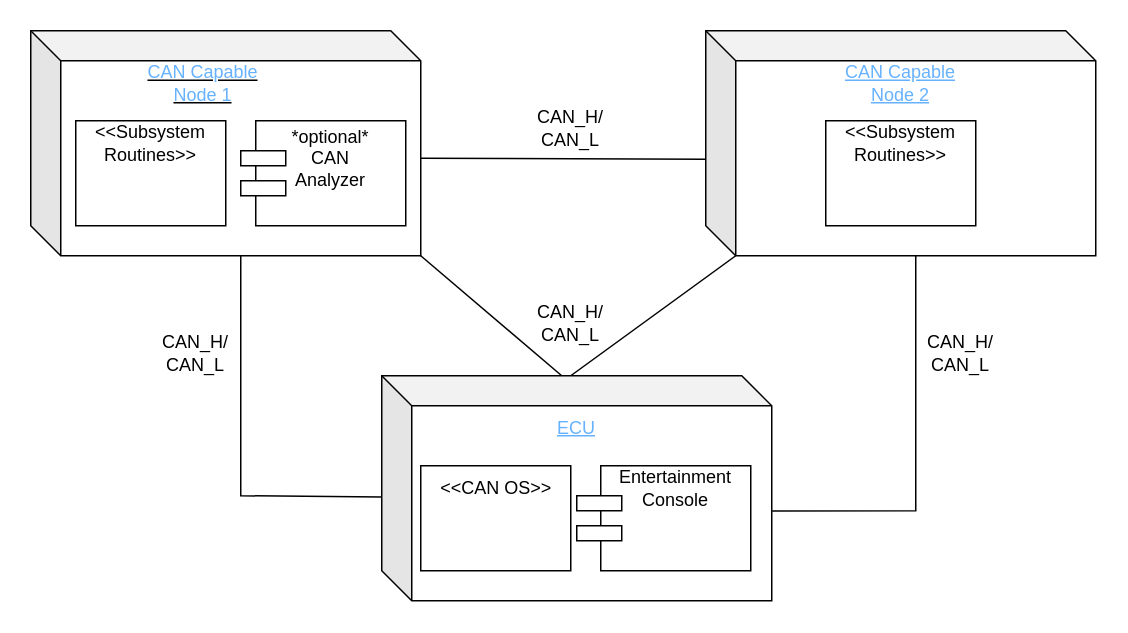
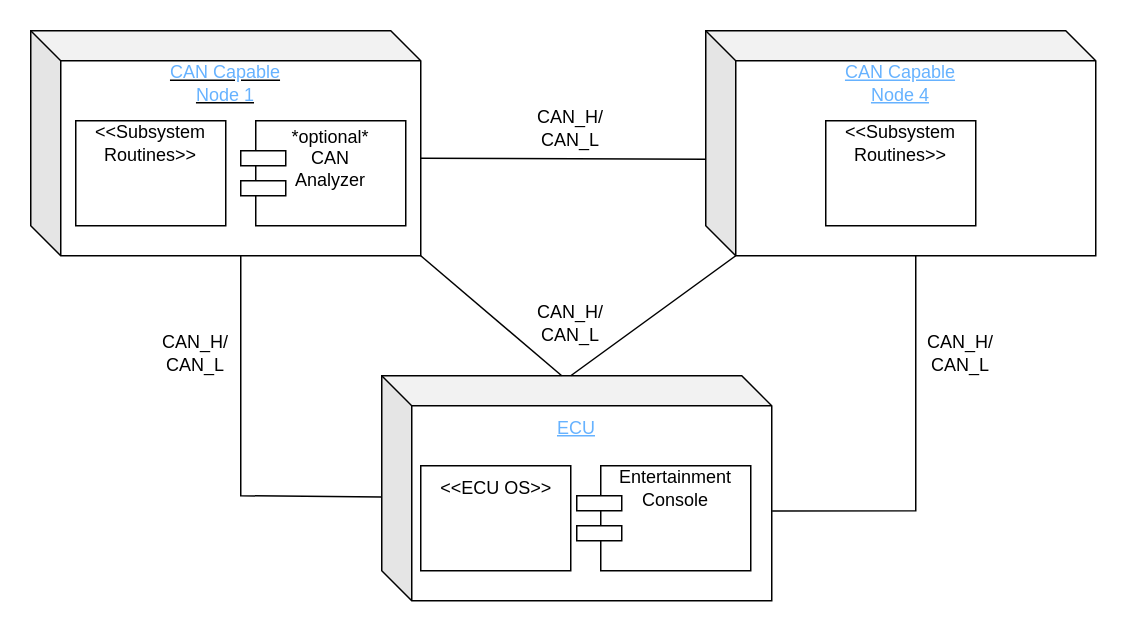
(203, 83) -> (226, 83)
(901, 83) -> (901, 83)
(497, 488) -> (497, 488)
